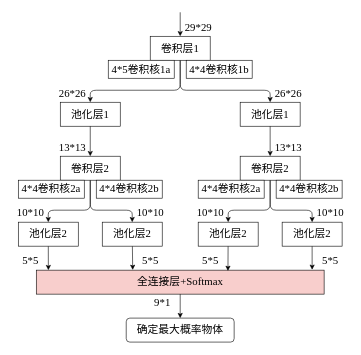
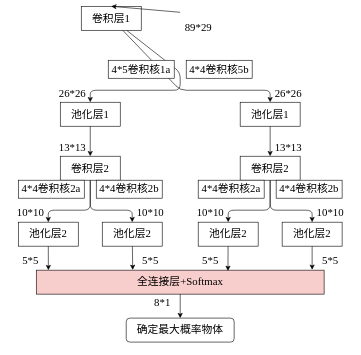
(199, 27) -> (199, 27)
(180, 48) -> (111, 18)
(219, 69) -> (219, 69)
(163, 303) -> (163, 303)
